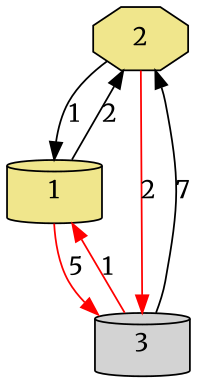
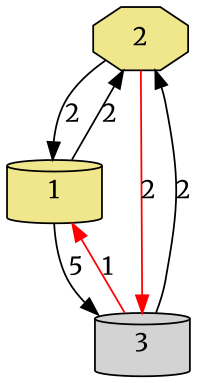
(75, 115) -> (73, 115)
(184, 192) -> (184, 192)
(62, 266) -> (62, 266)
